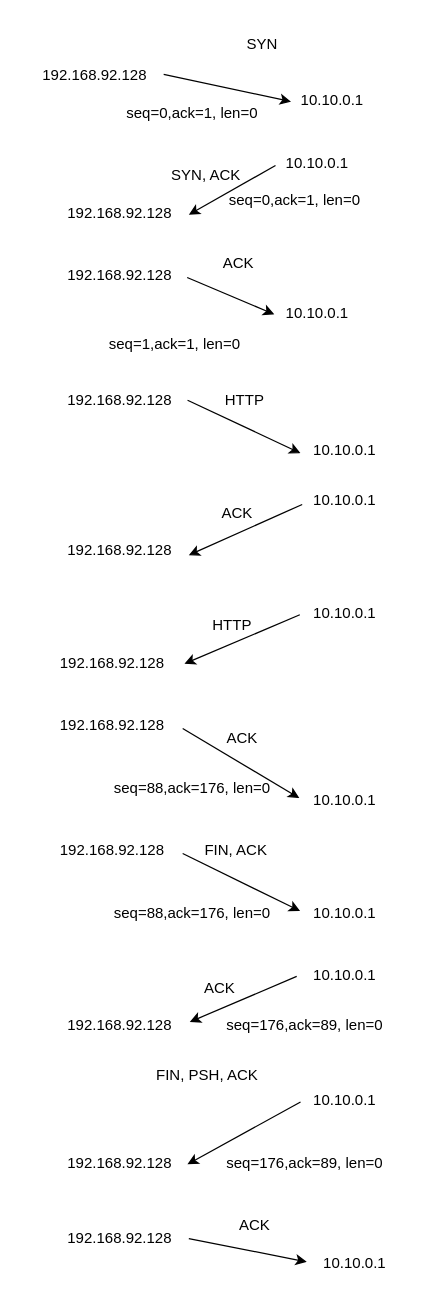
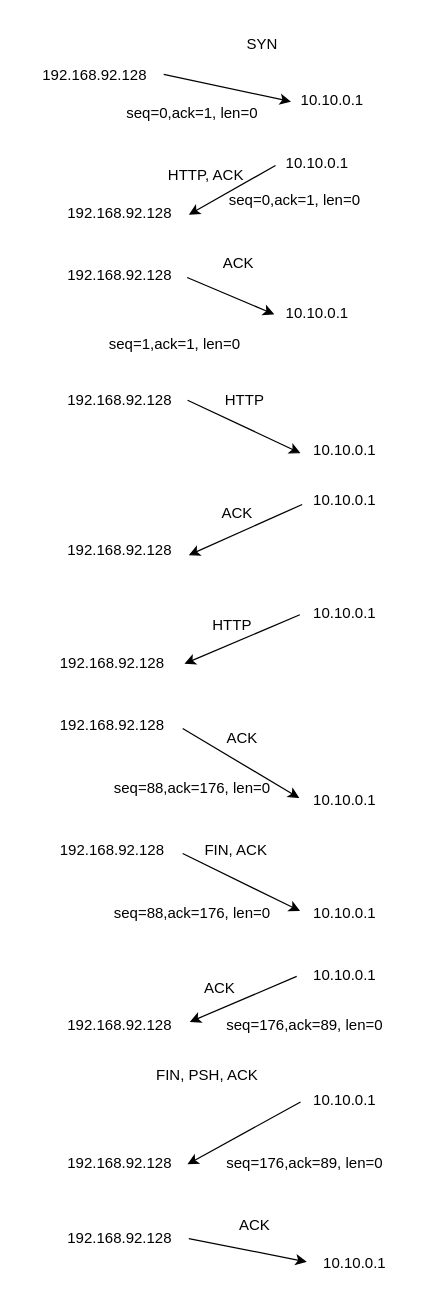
(206, 176) -> (206, 176)
